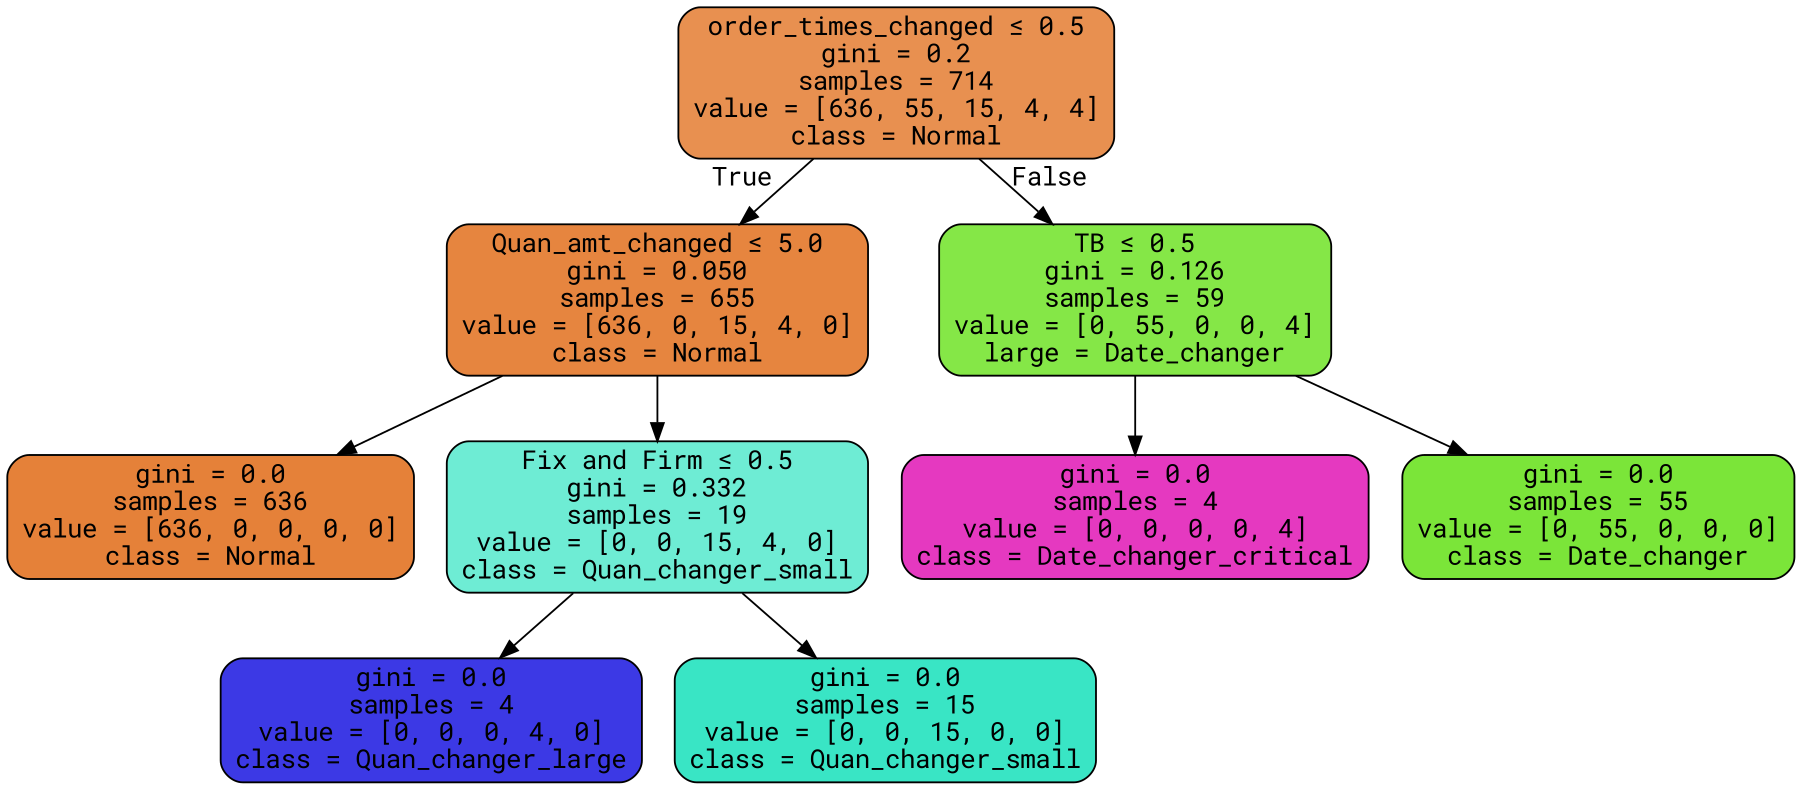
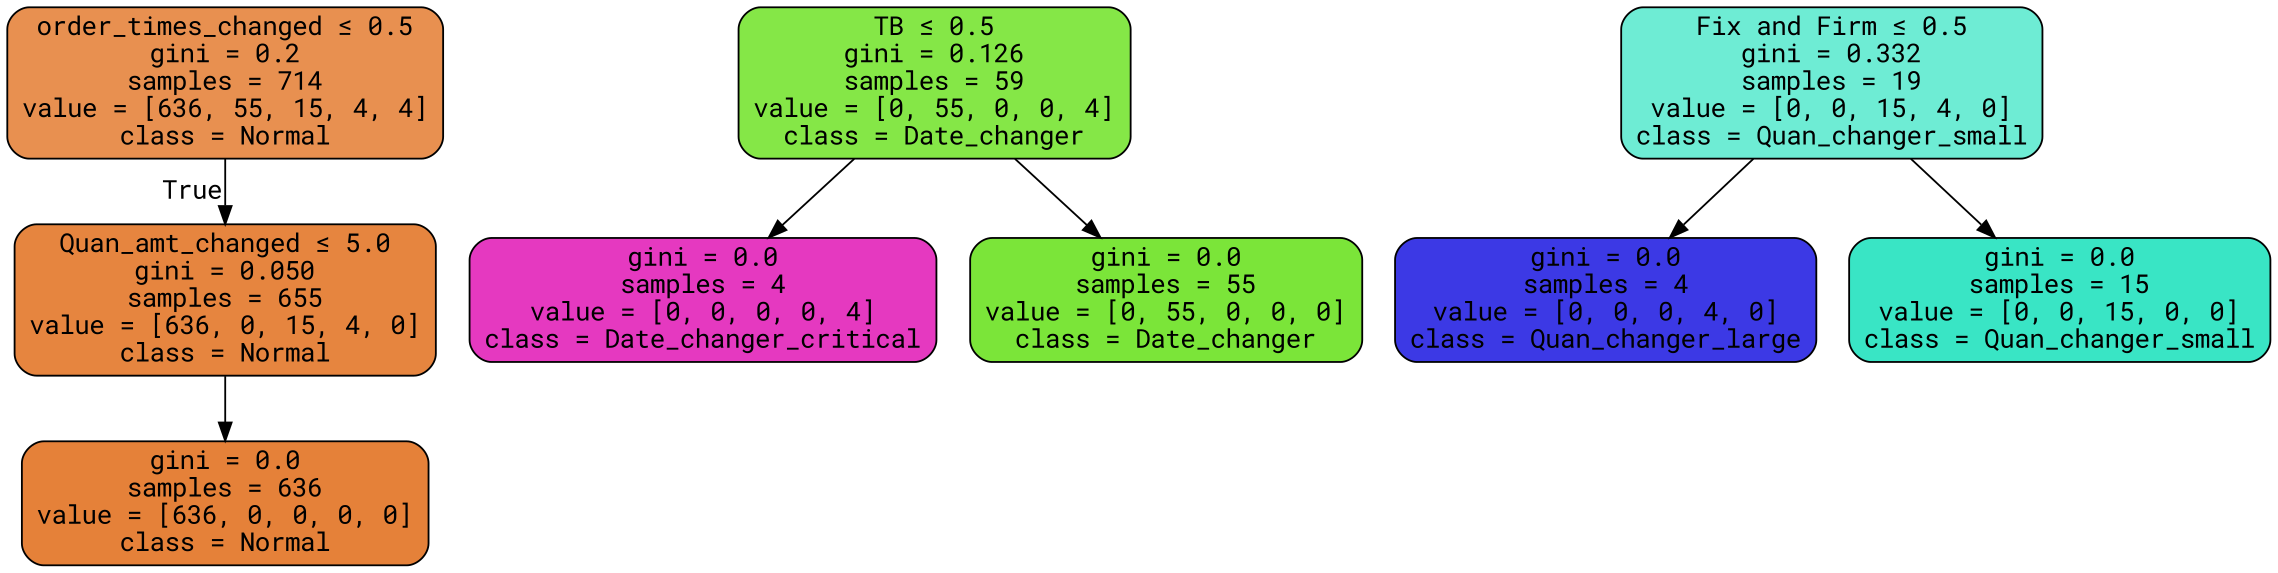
(1009, 185) -> none
(1135, 354) -> (935, 137)
(657, 399) -> none
